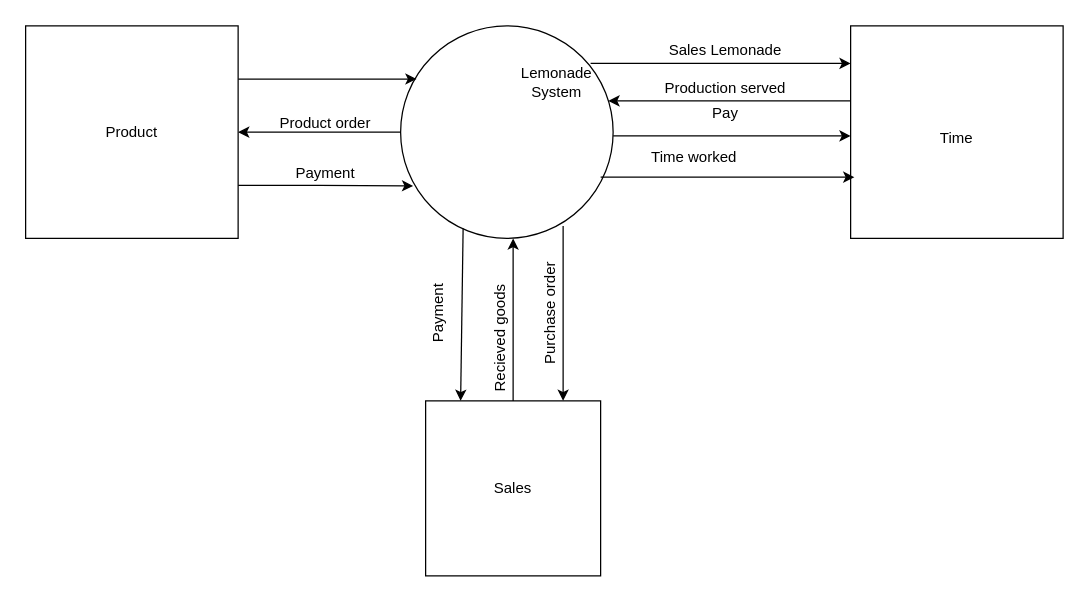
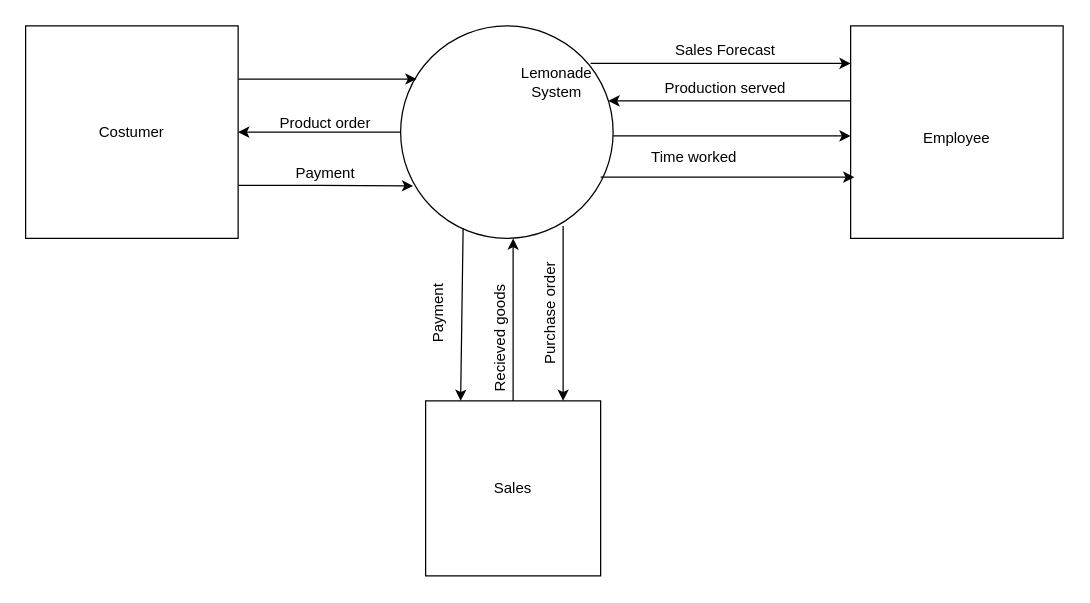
(726, 51) -> (726, 51)
(726, 113) -> none
(132, 132) -> (132, 132)
(957, 138) -> (957, 138)
